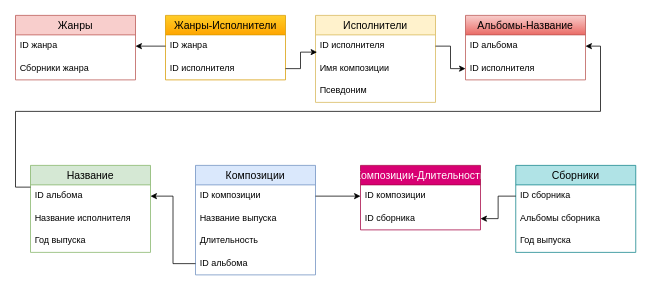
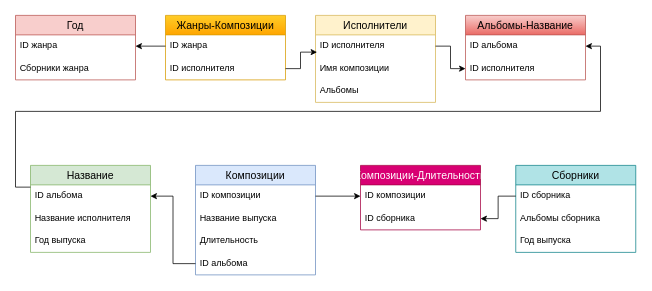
(75, 26) -> (75, 26)
(225, 26) -> (225, 26)
(342, 90) -> (337, 90)
